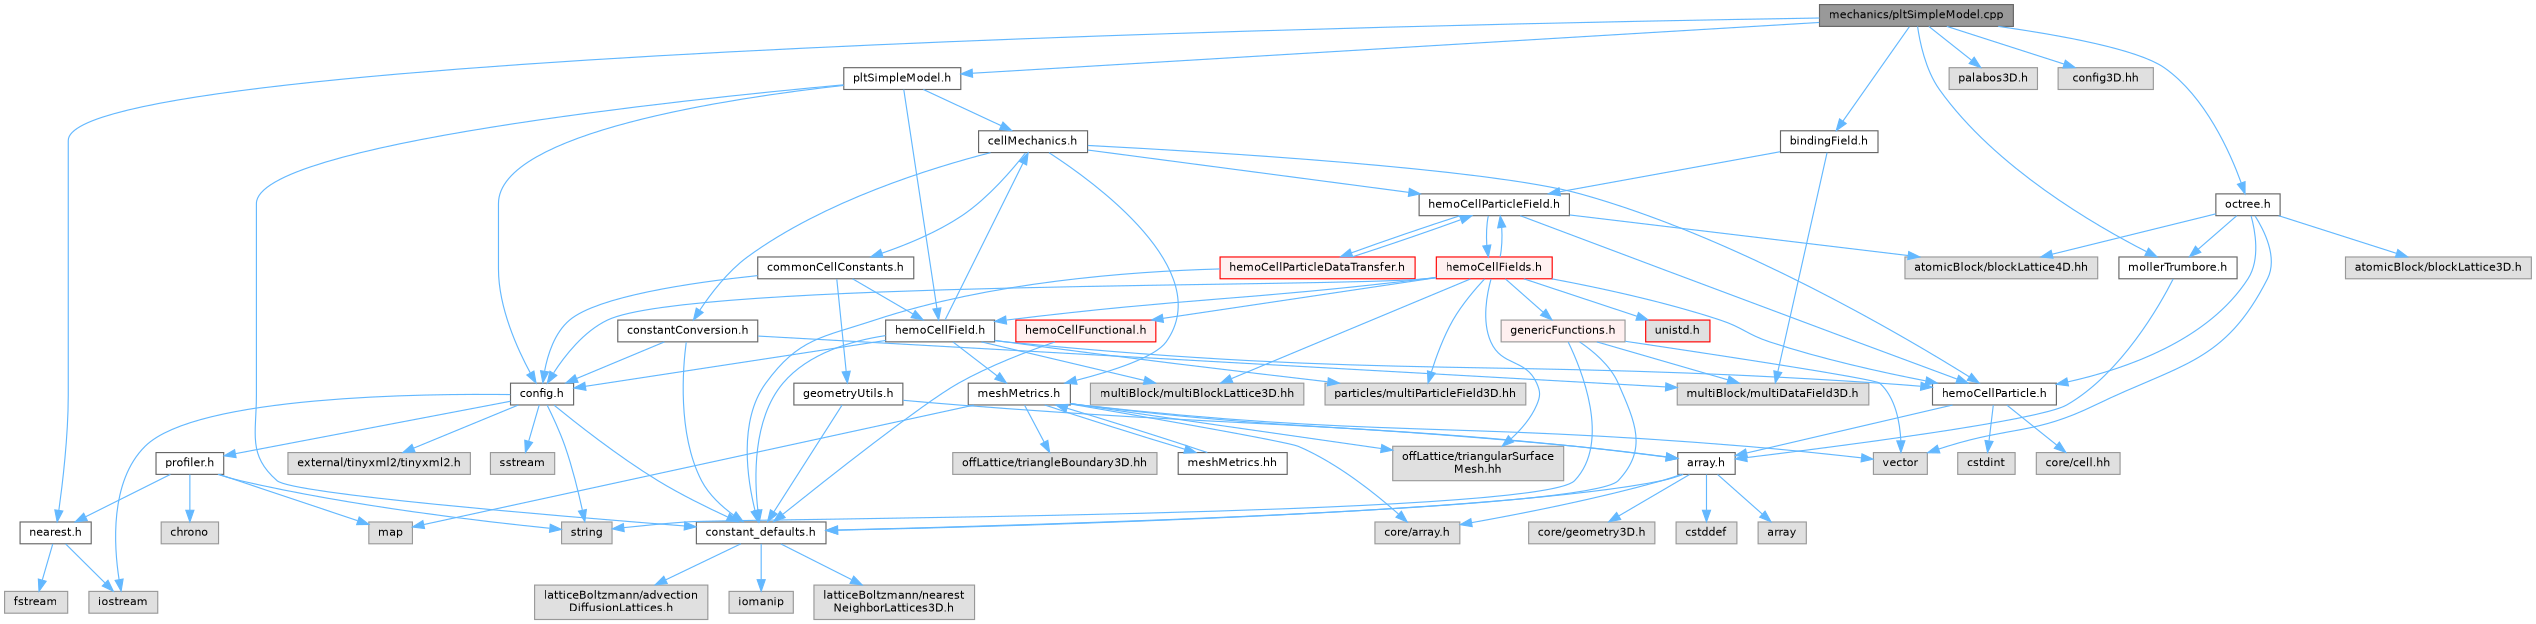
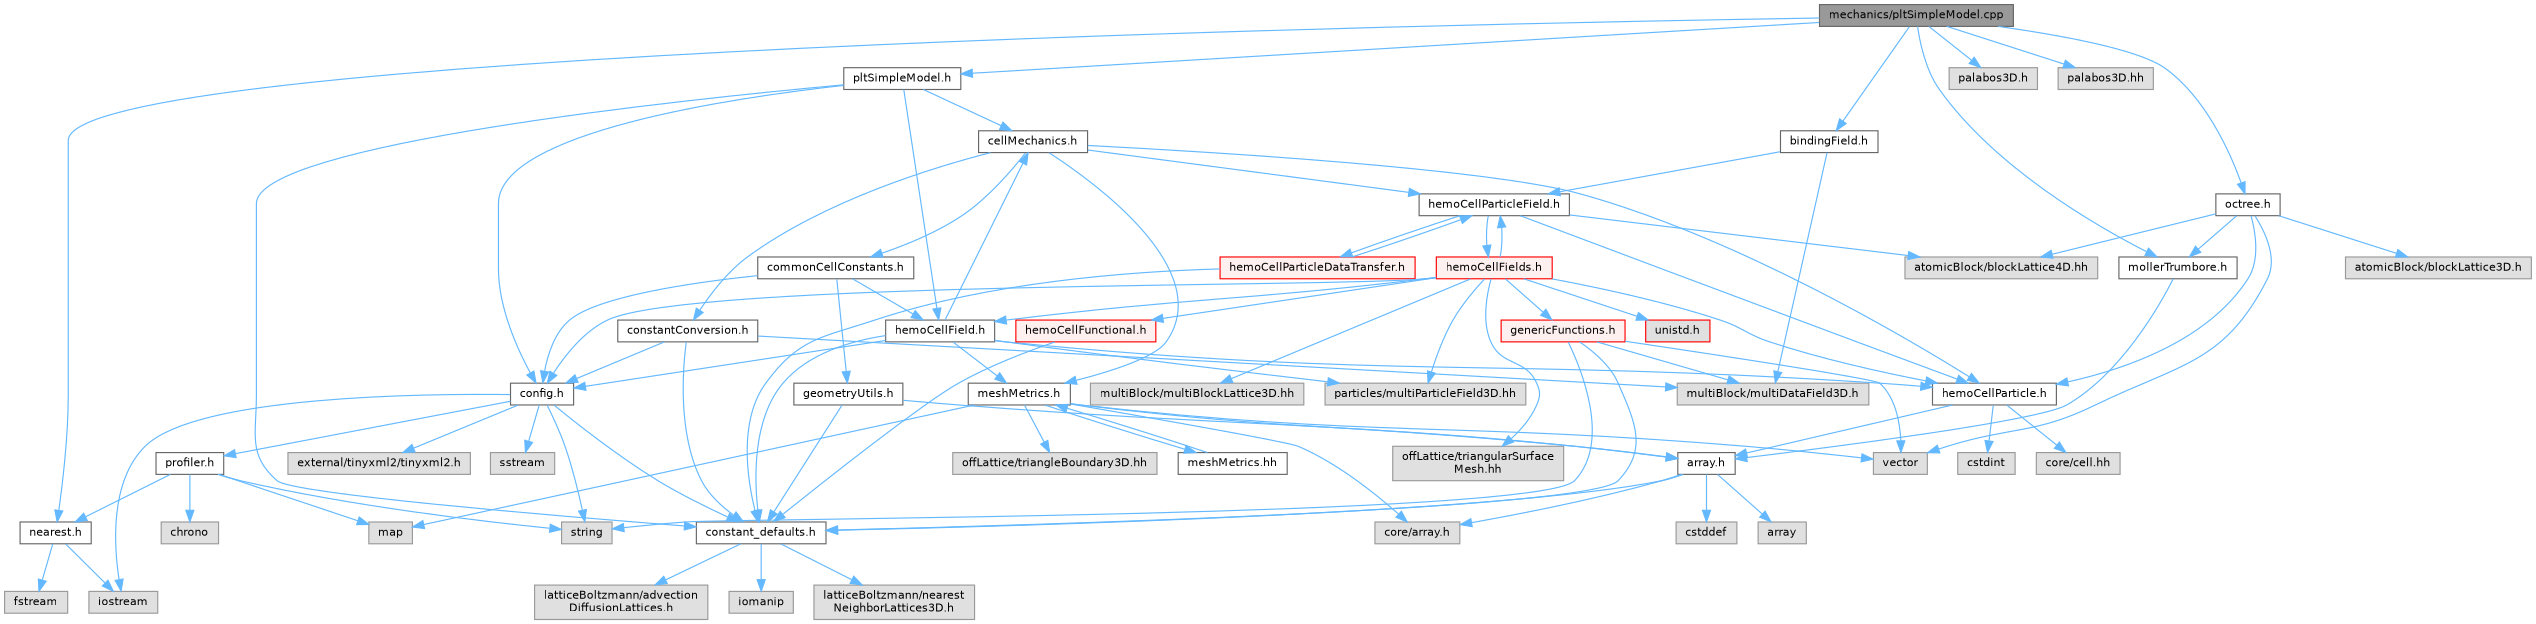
(2106, 79) -> (2106, 79)
(1563, 331) -> (1563, 331)
(1063, 361) -> none
(1272, 433) -> none
(1592, 533) -> none
